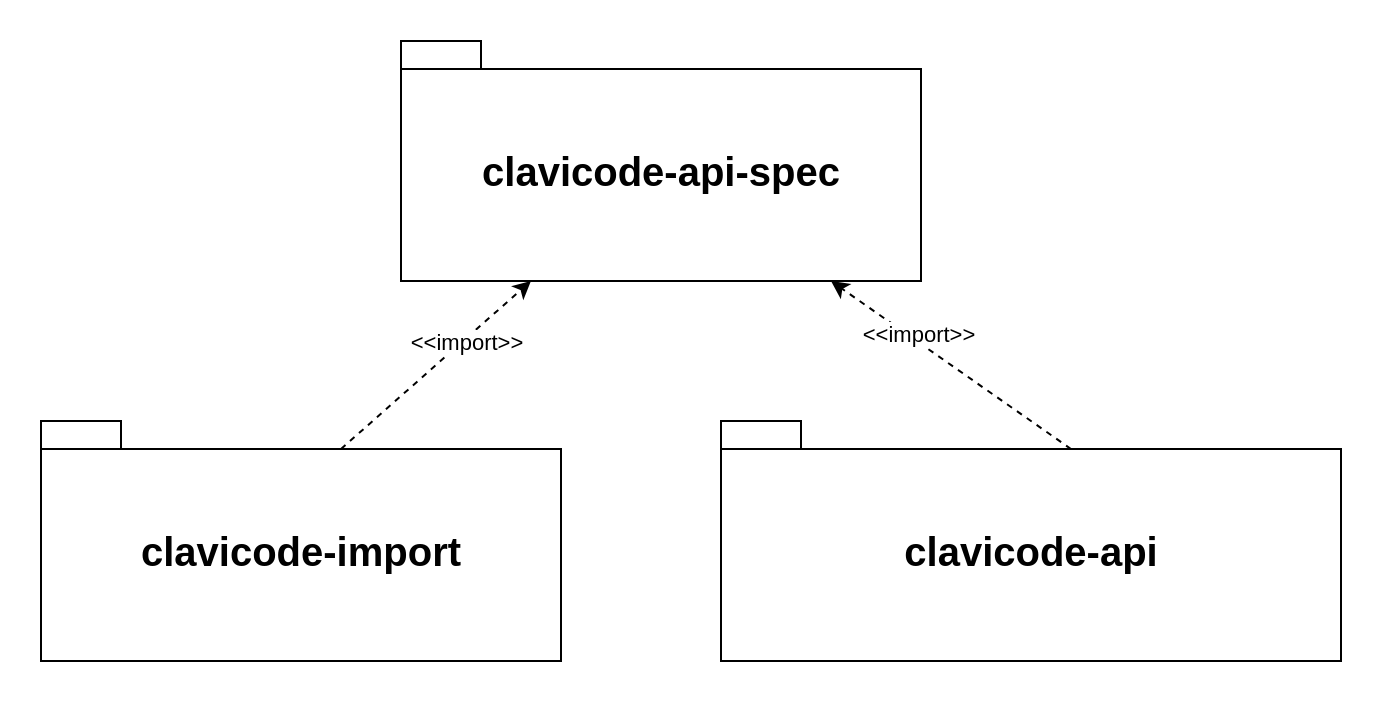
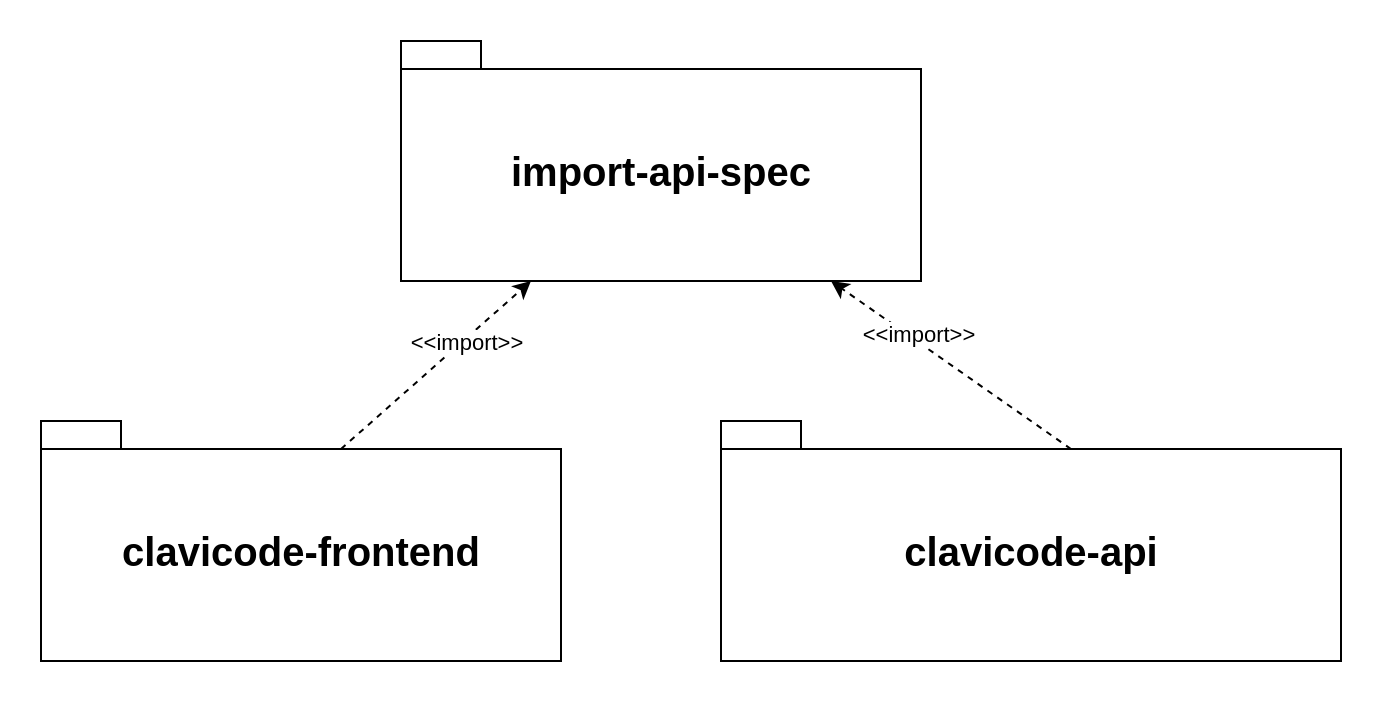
(662, 171) -> (662, 171)
(302, 551) -> (302, 551)
